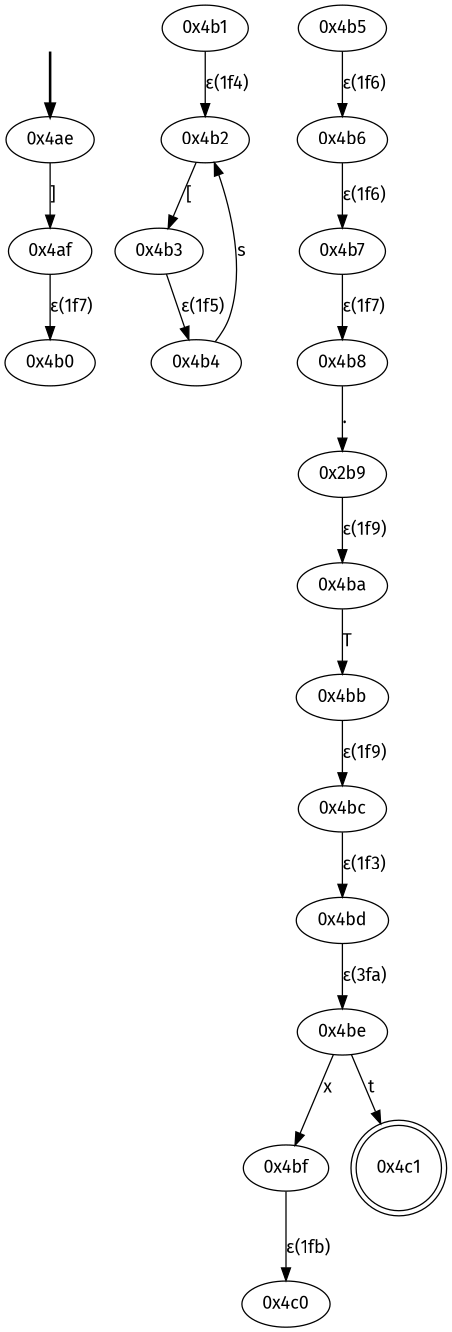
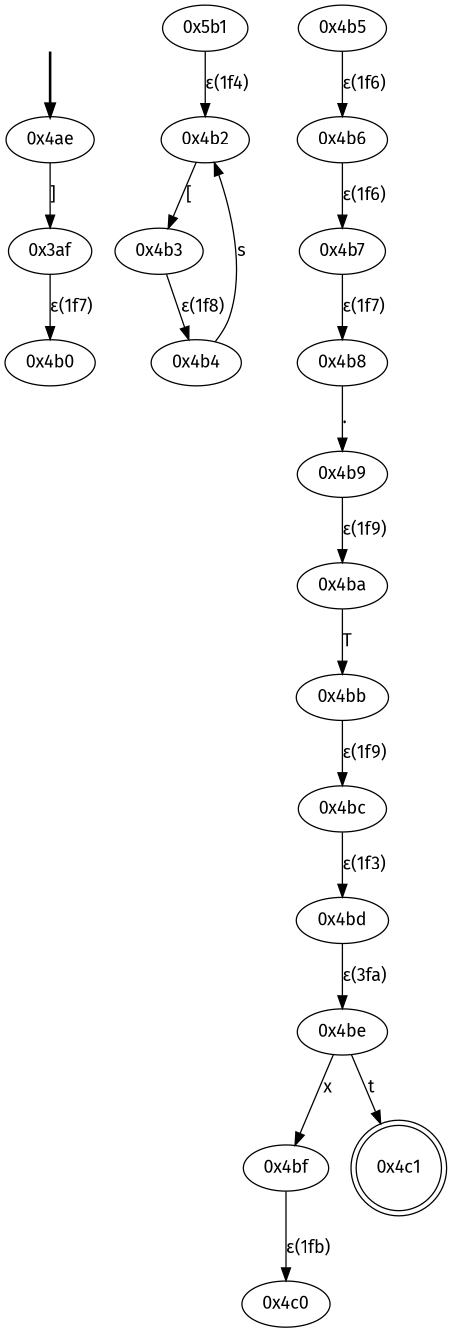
(205, 28) -> (205, 28)
(50, 251) -> (50, 251)
(203, 307) -> (203, 307)
(342, 474) -> (342, 474)
